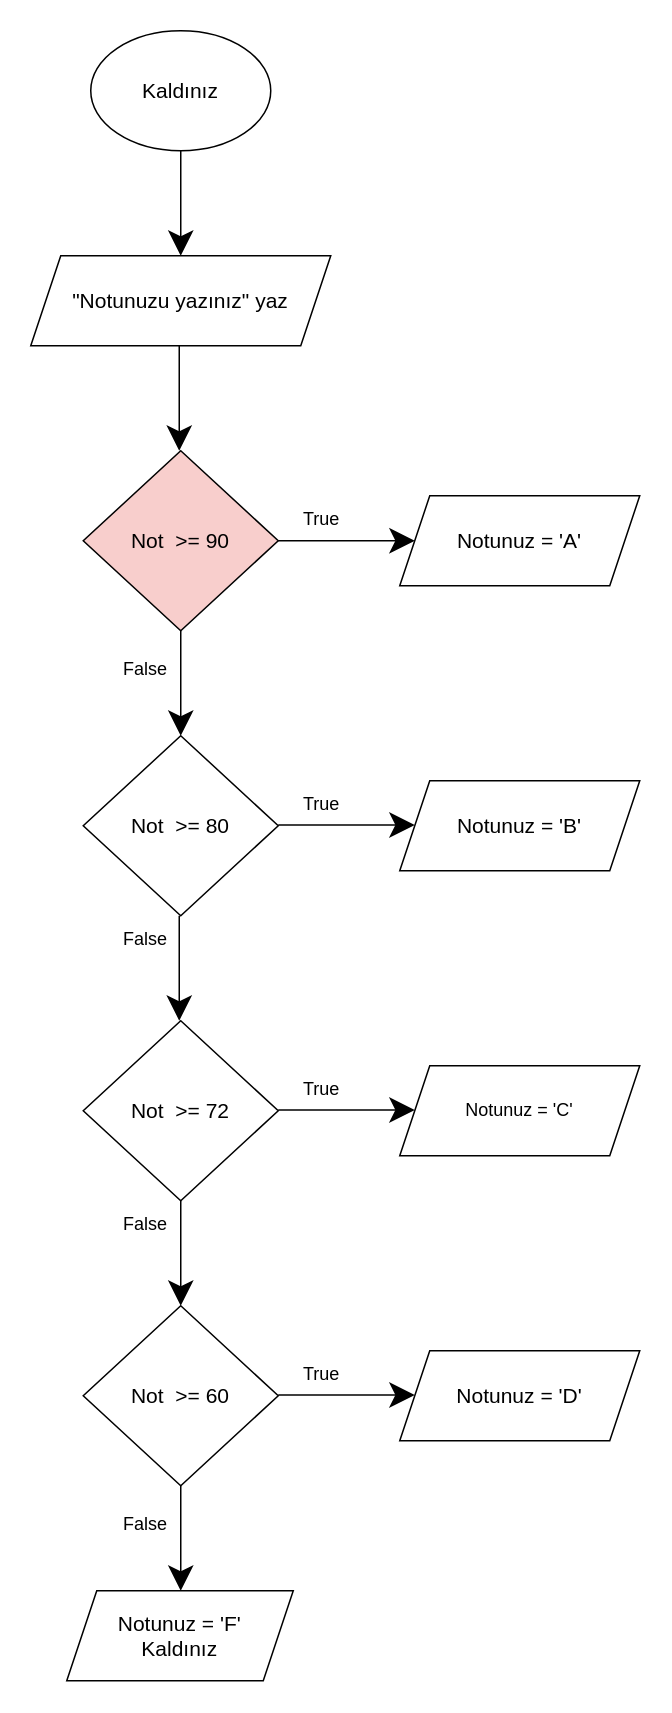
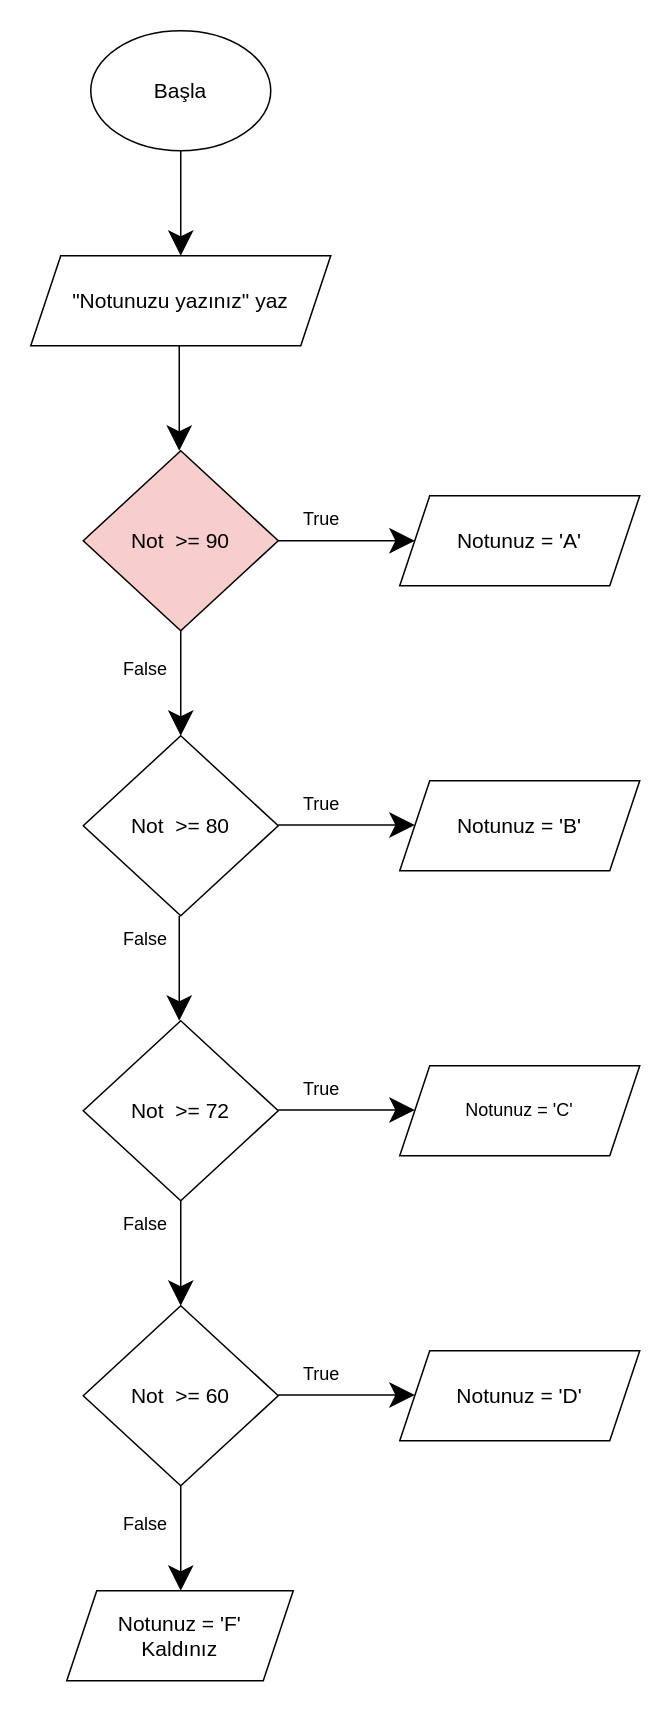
(181, 91) -> (181, 91)
